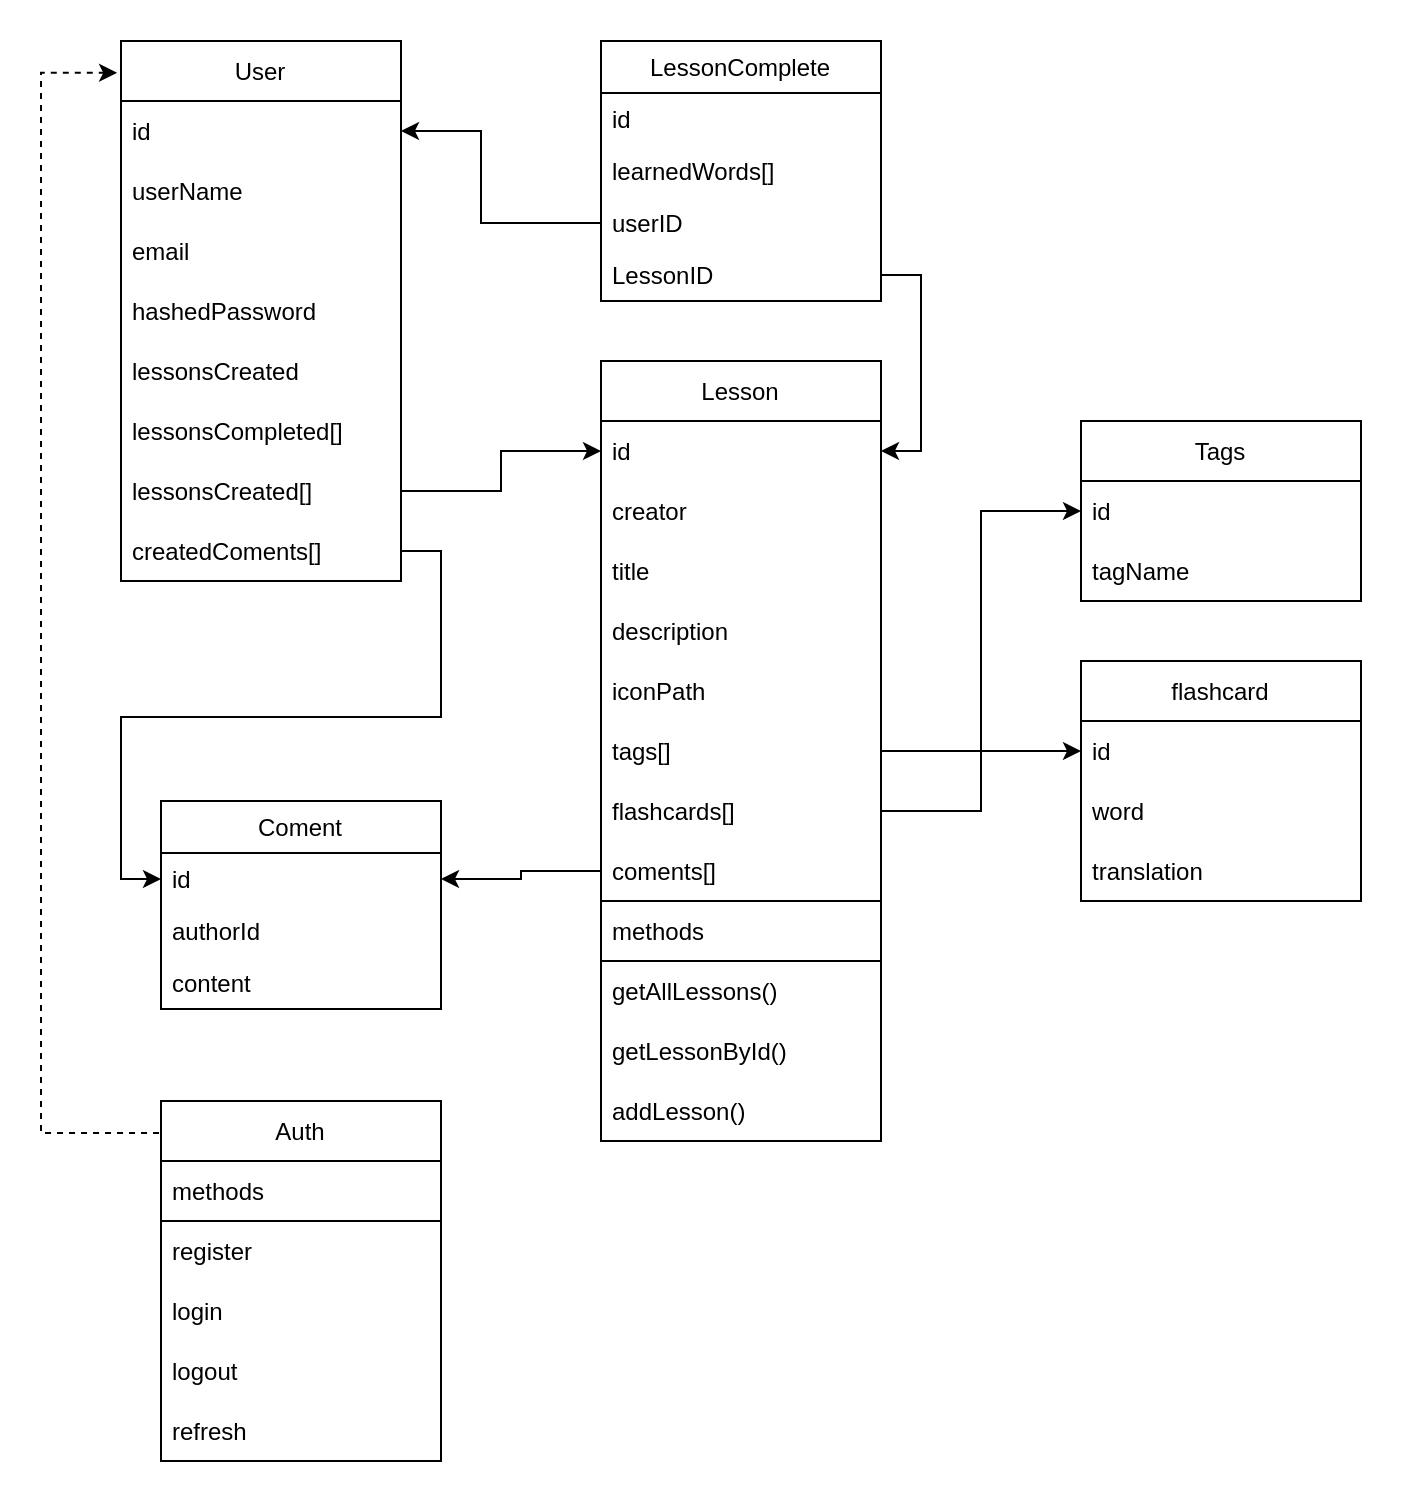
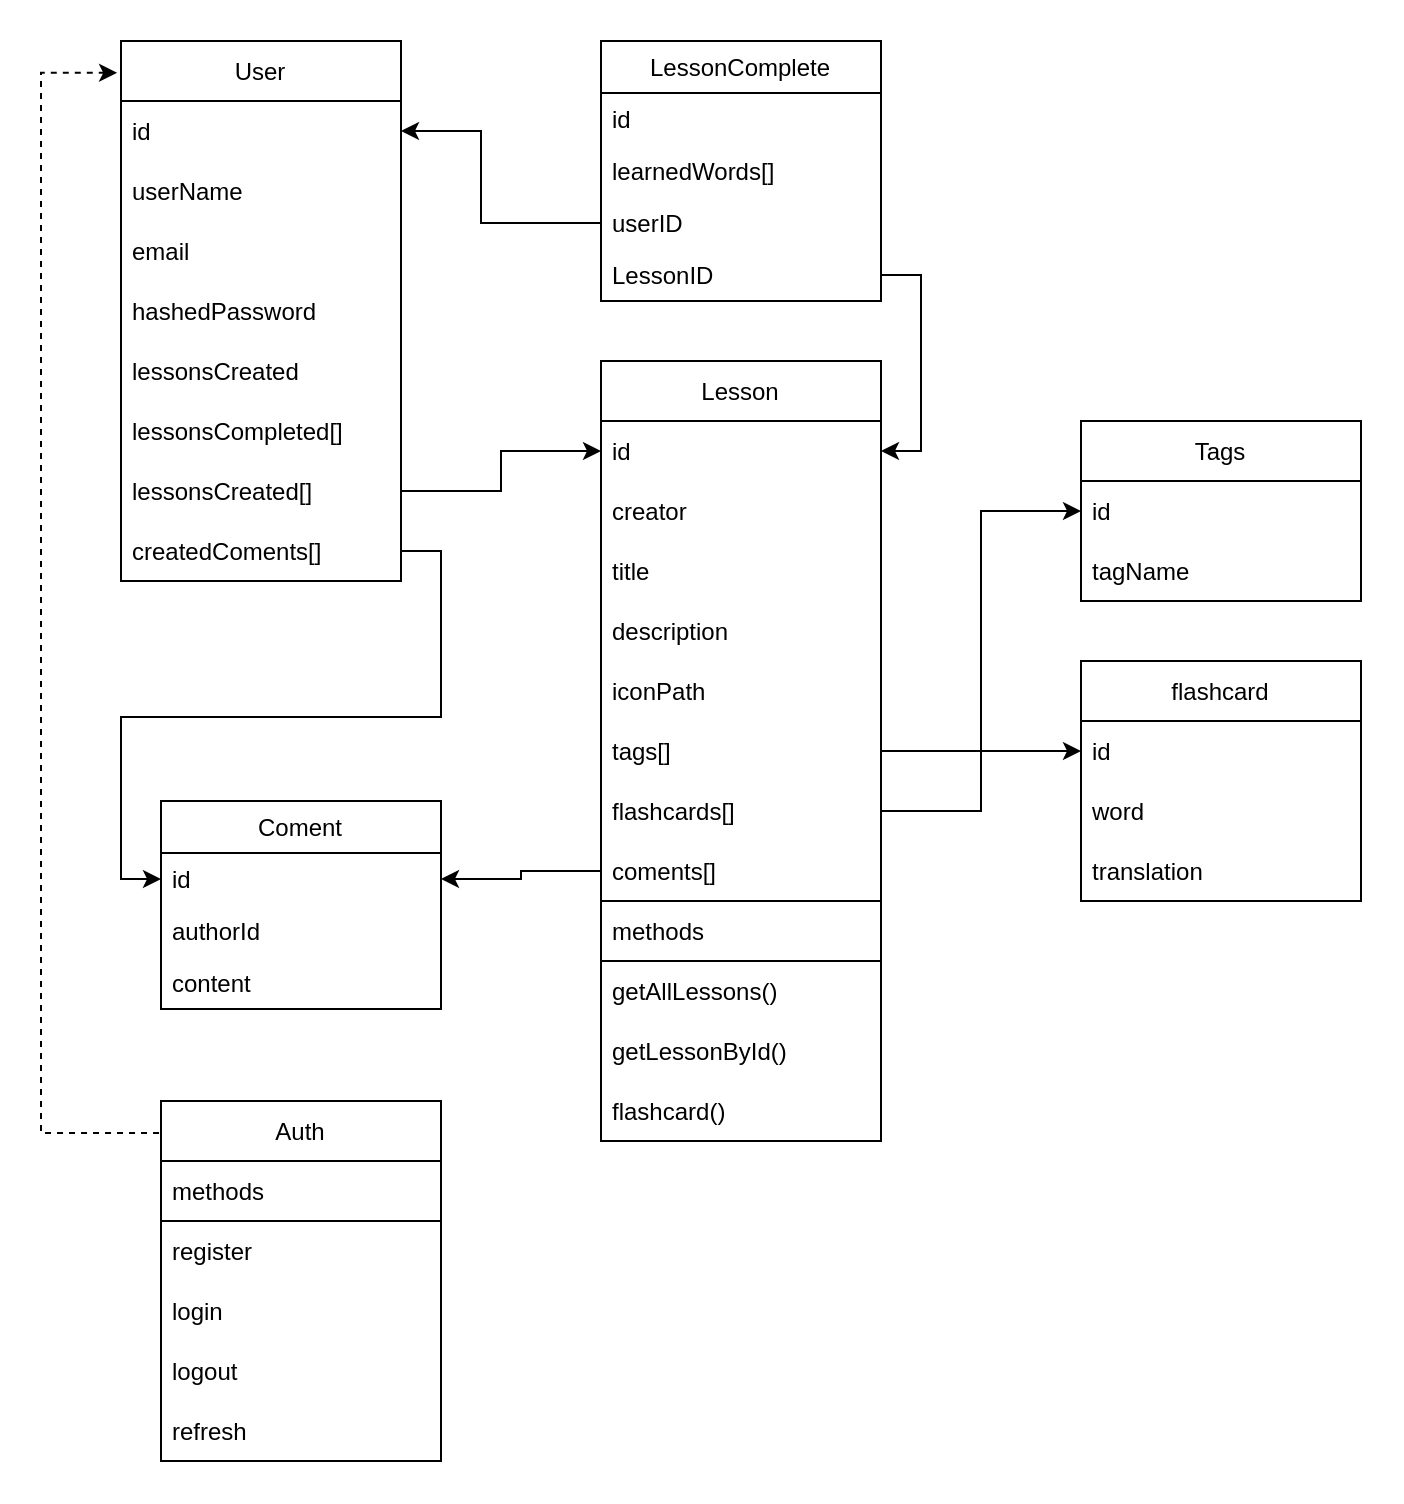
(686, 1112) -> (683, 1112)
